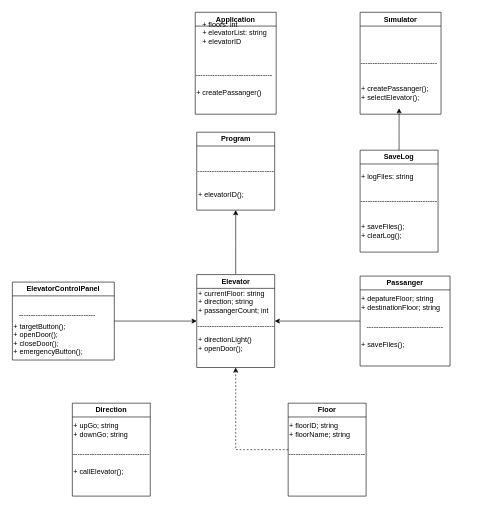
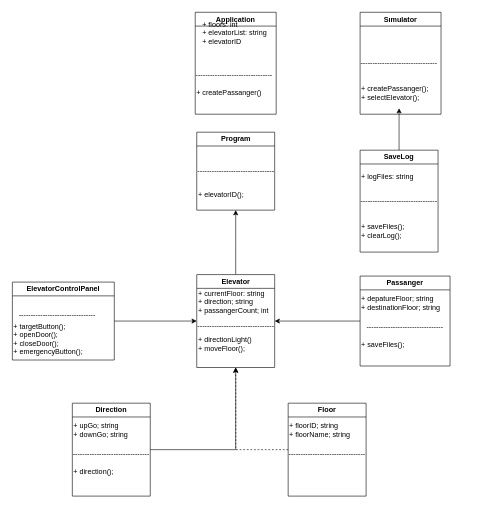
(231, 344) -> (231, 344)
none -> (193, 450)
(103, 473) -> (98, 473)
